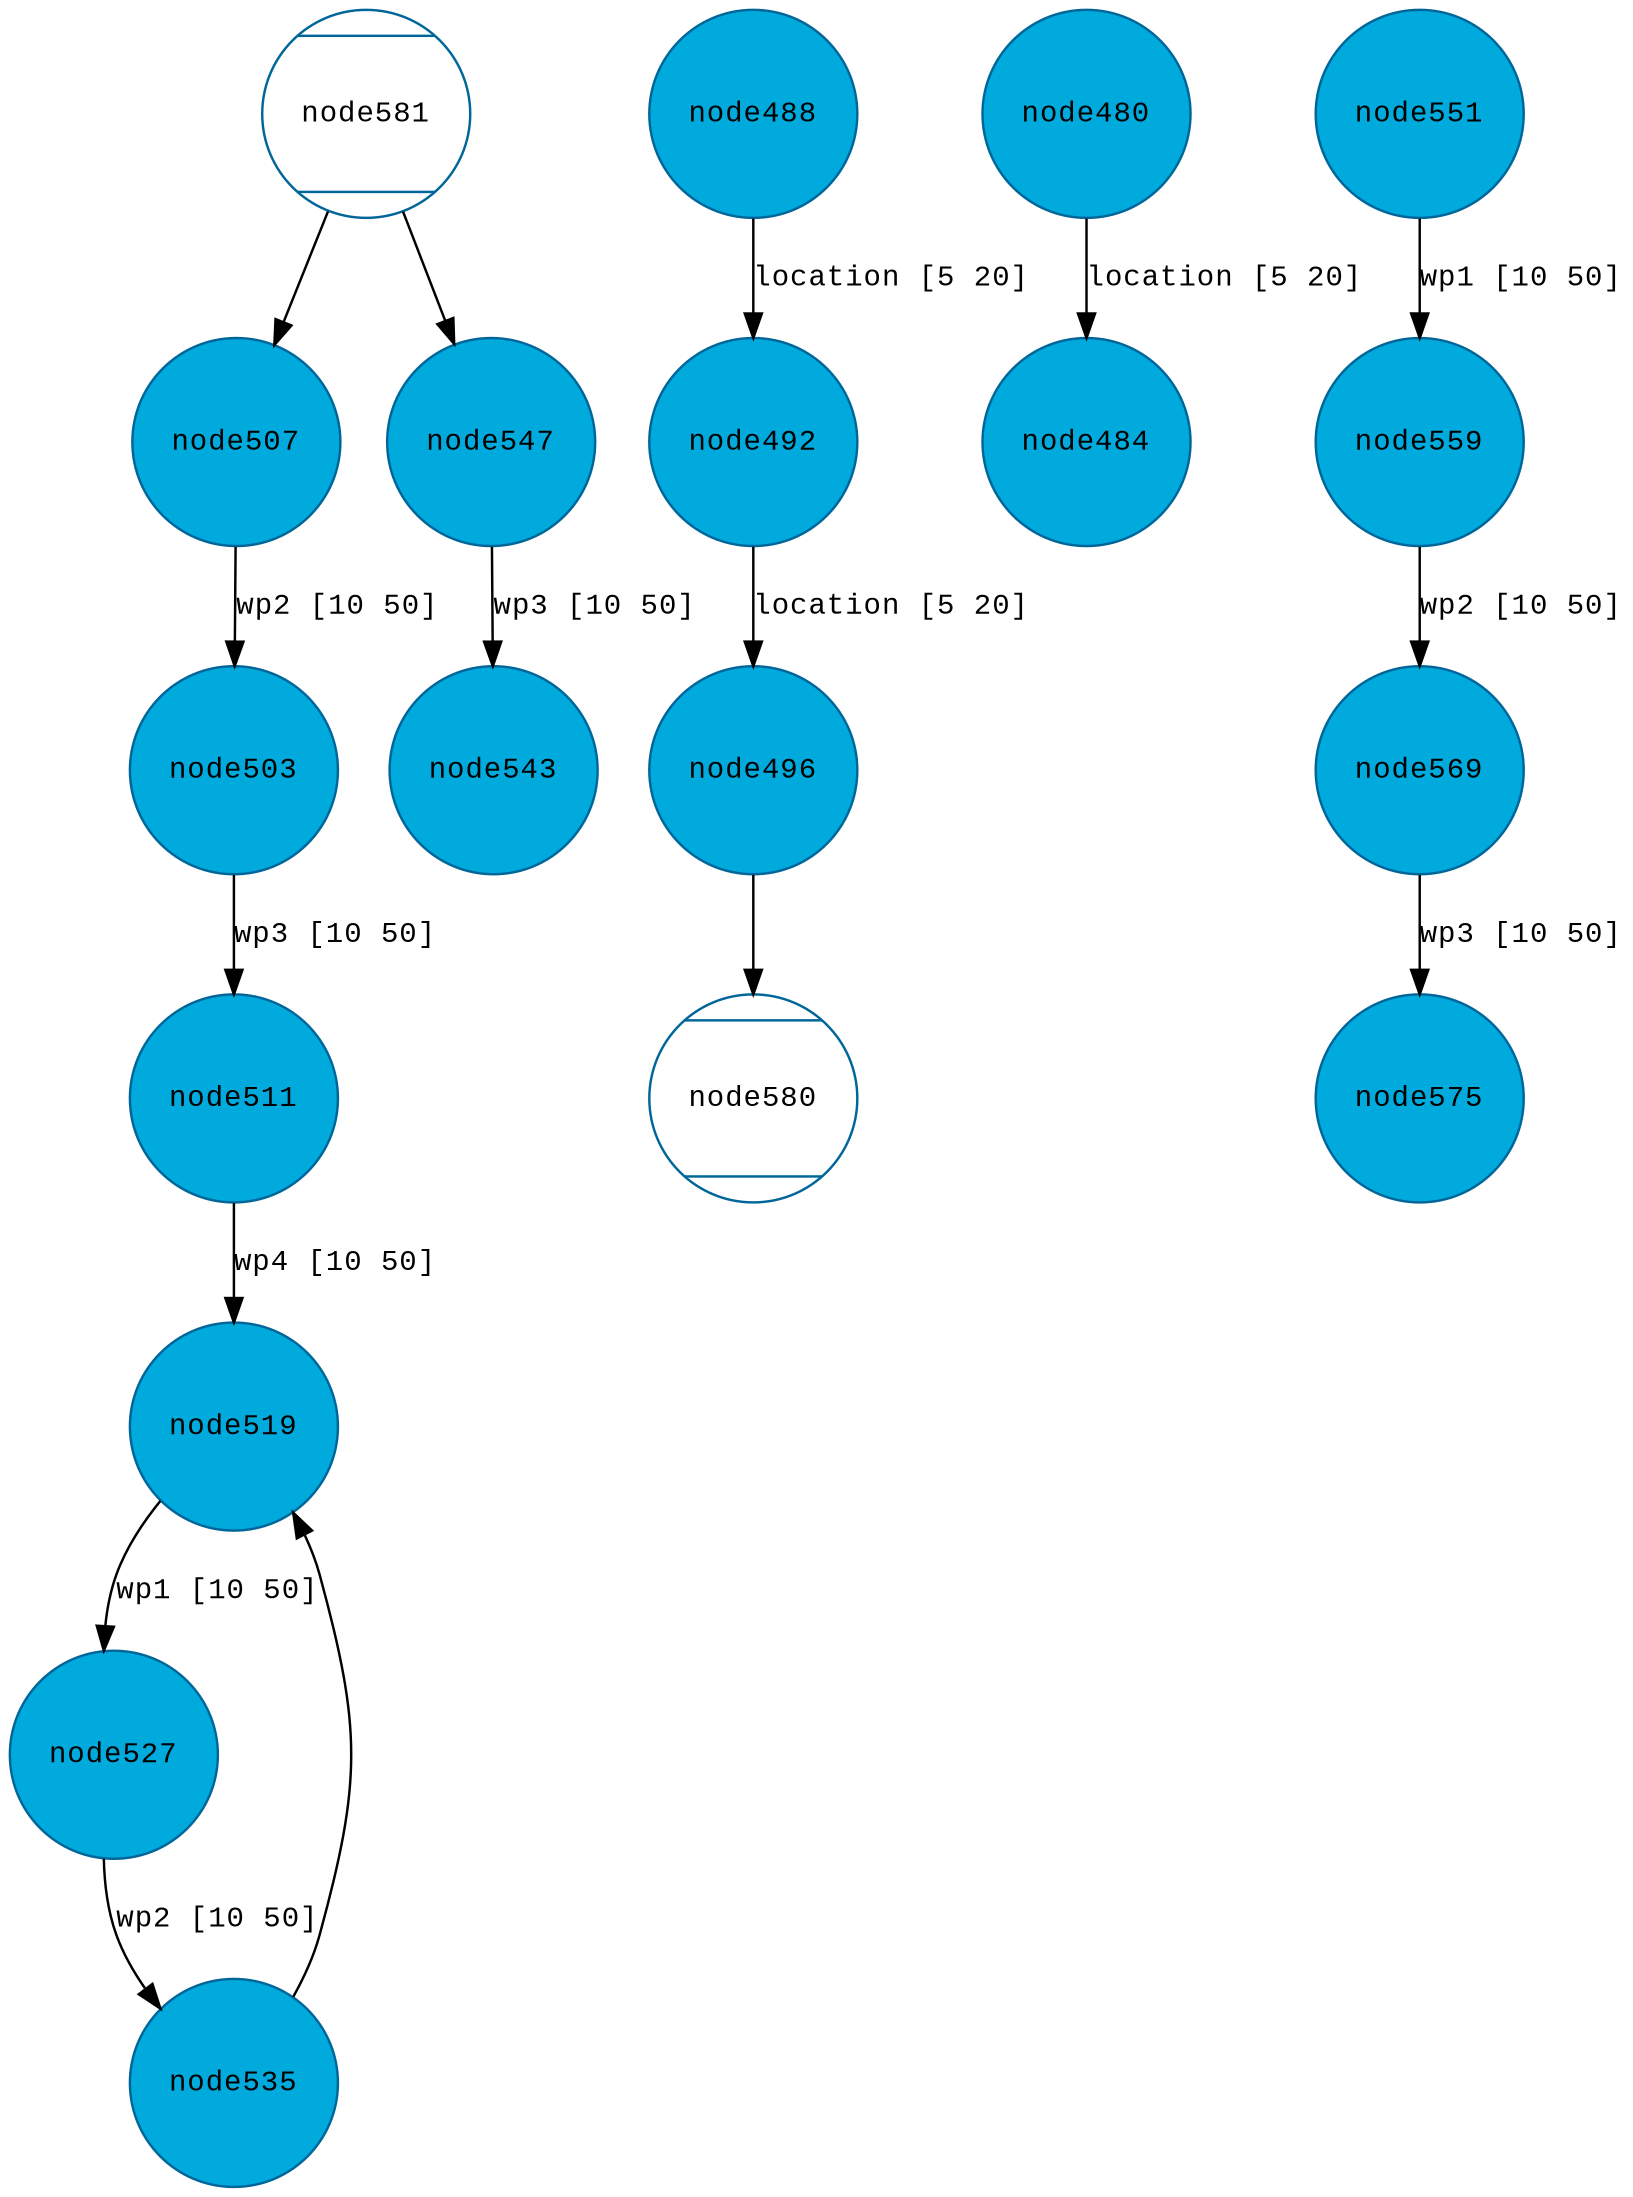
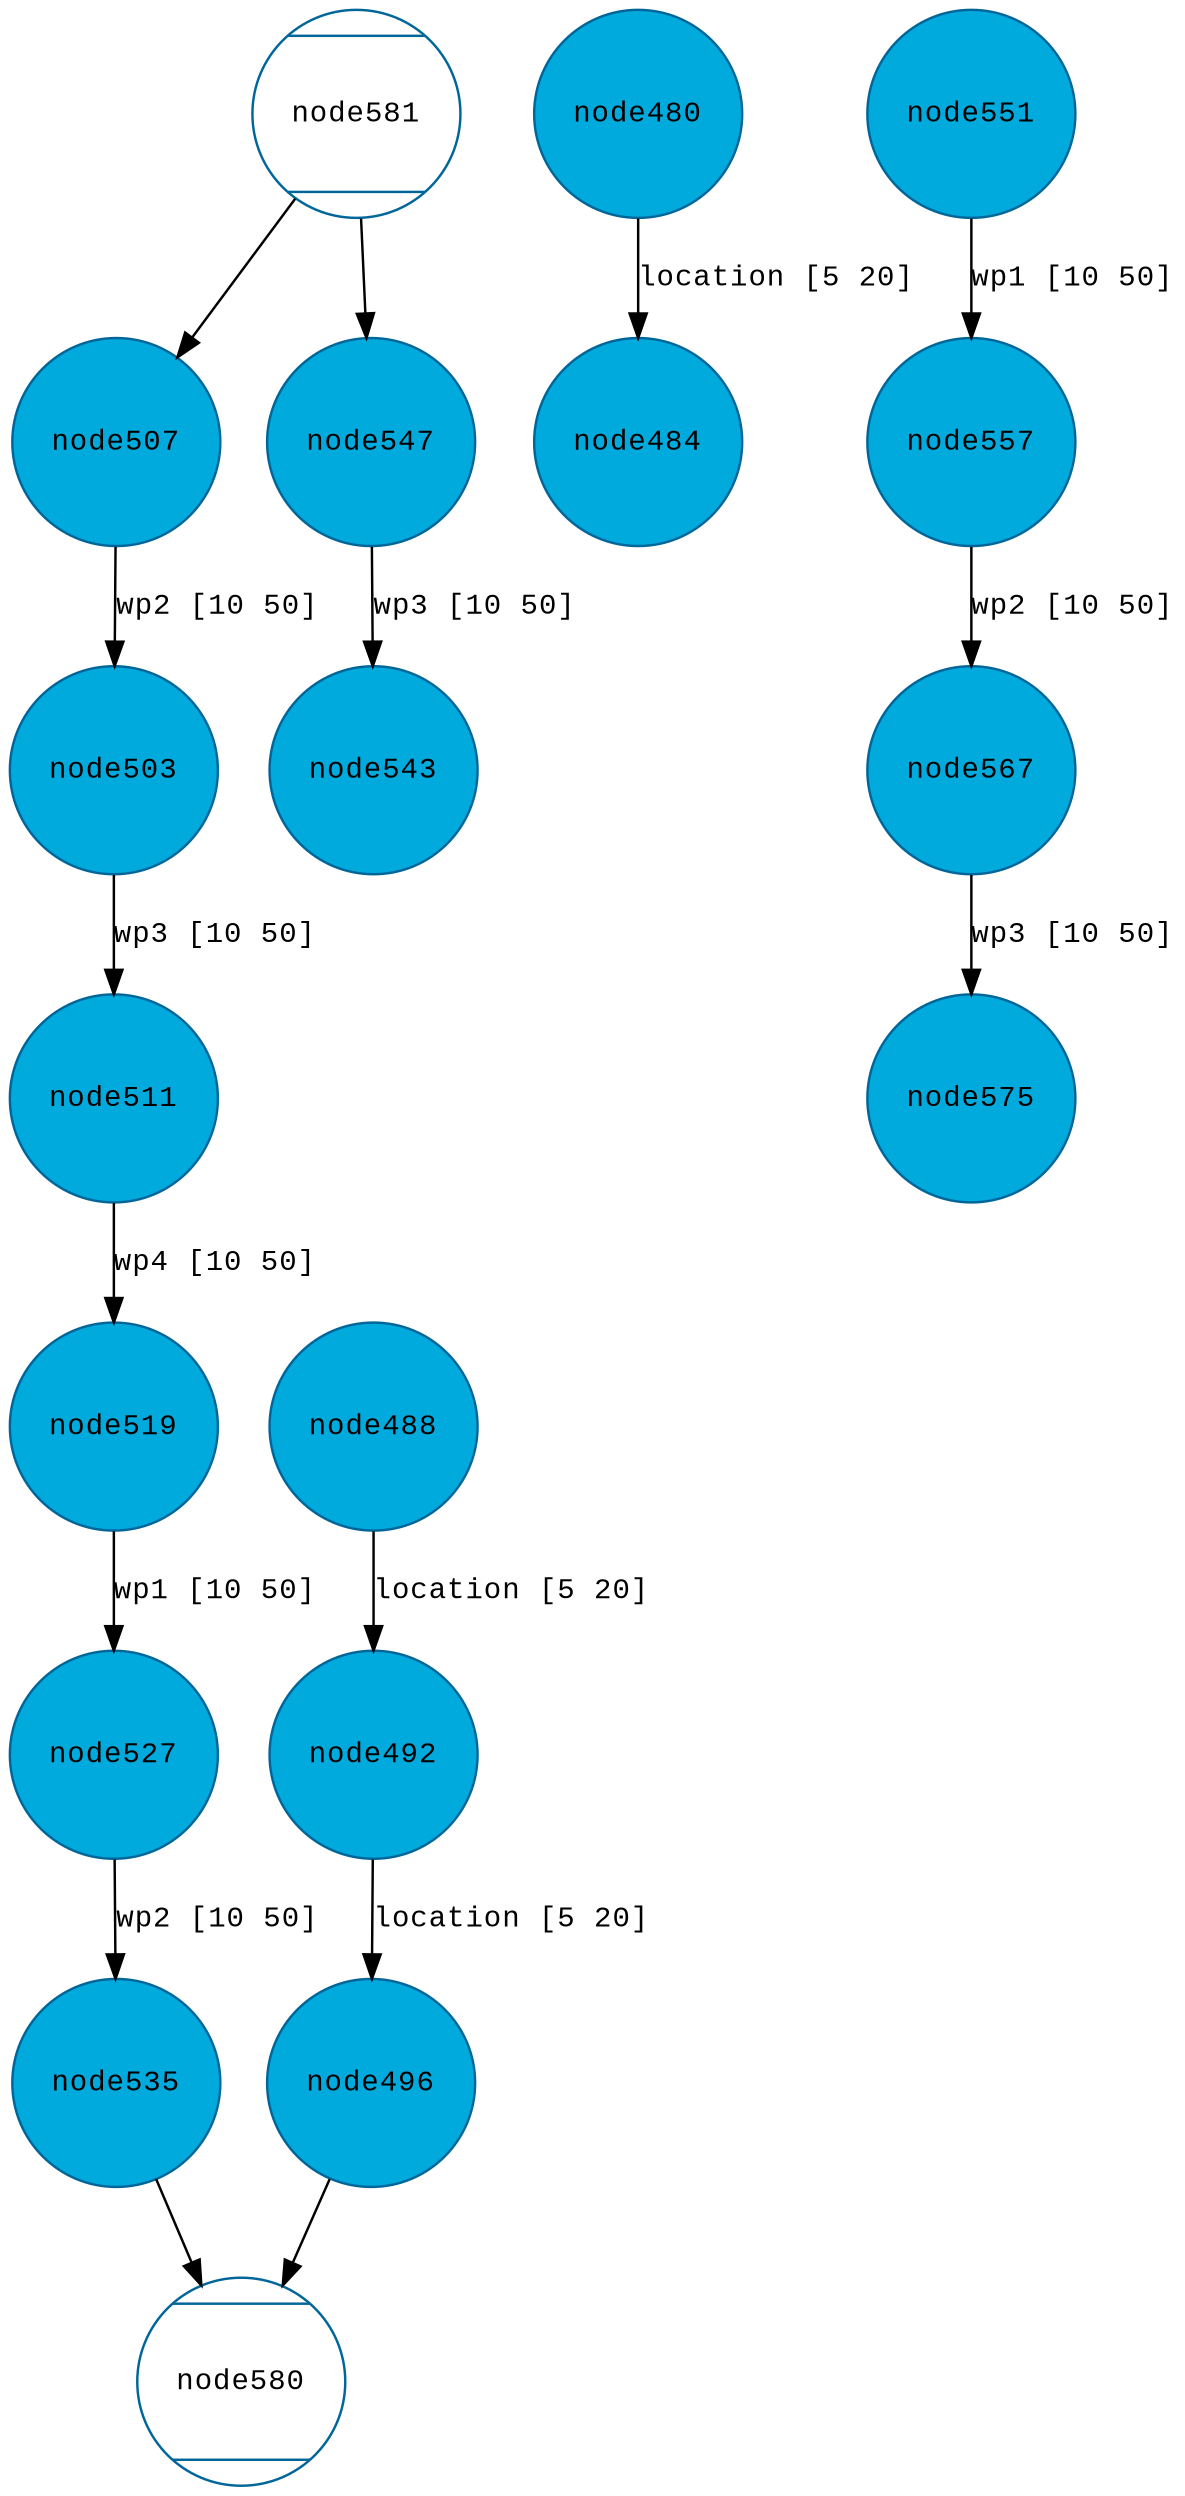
(1420, 442) -> (971, 442)
(1420, 770) -> (971, 770)
(351, 1767) -> (174, 2221)
